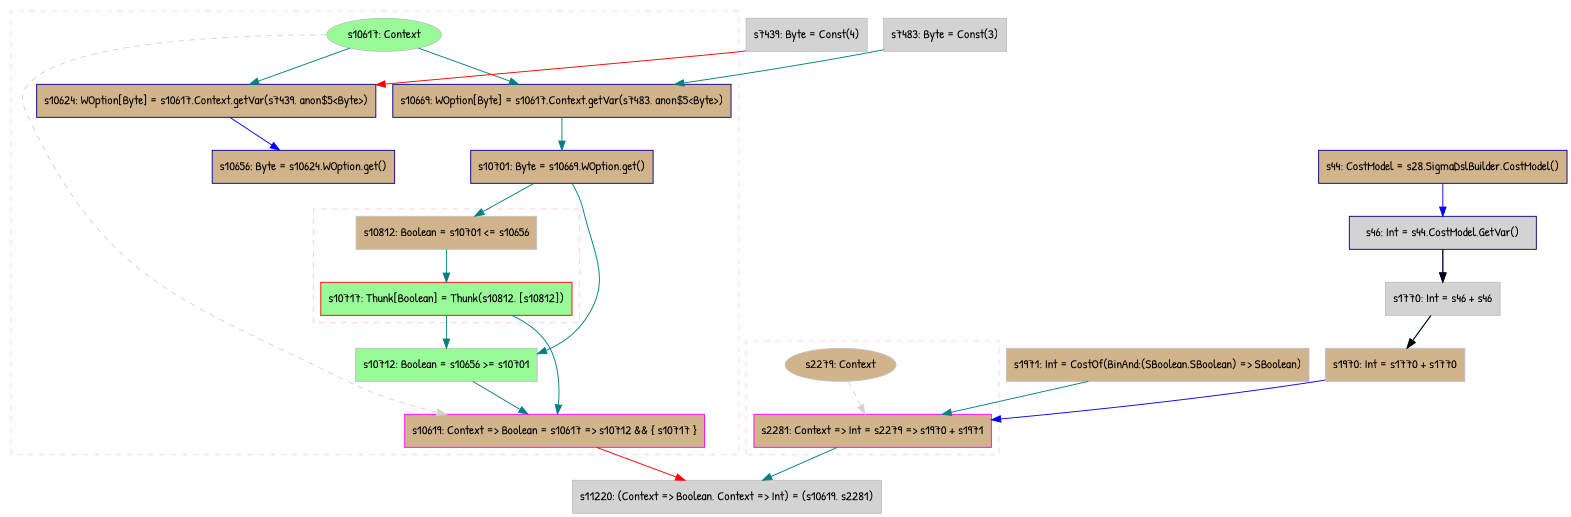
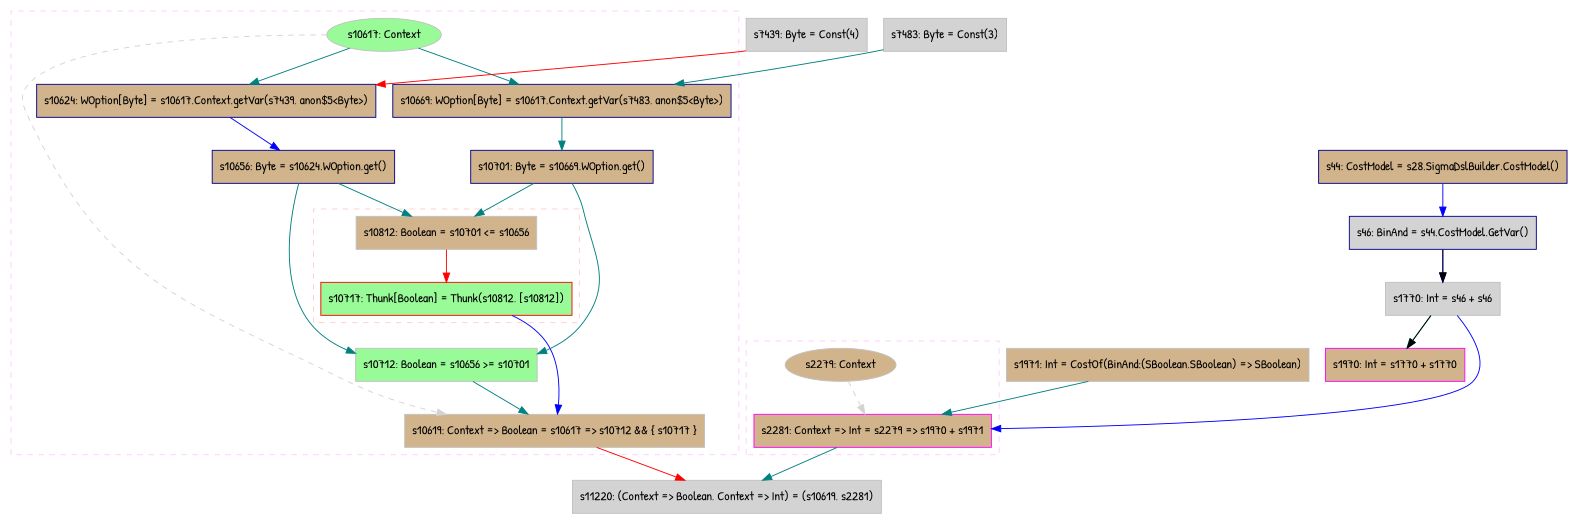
none -> (371, 198)
(1443, 233) -> (1443, 233)
(446, 261) -> (446, 261)
(446, 329) -> (292, 278)
(552, 354) -> (552, 354)
(1395, 365) -> (1395, 365)
(1163, 402) -> (1276, 417)
(555, 431) -> (555, 431)
